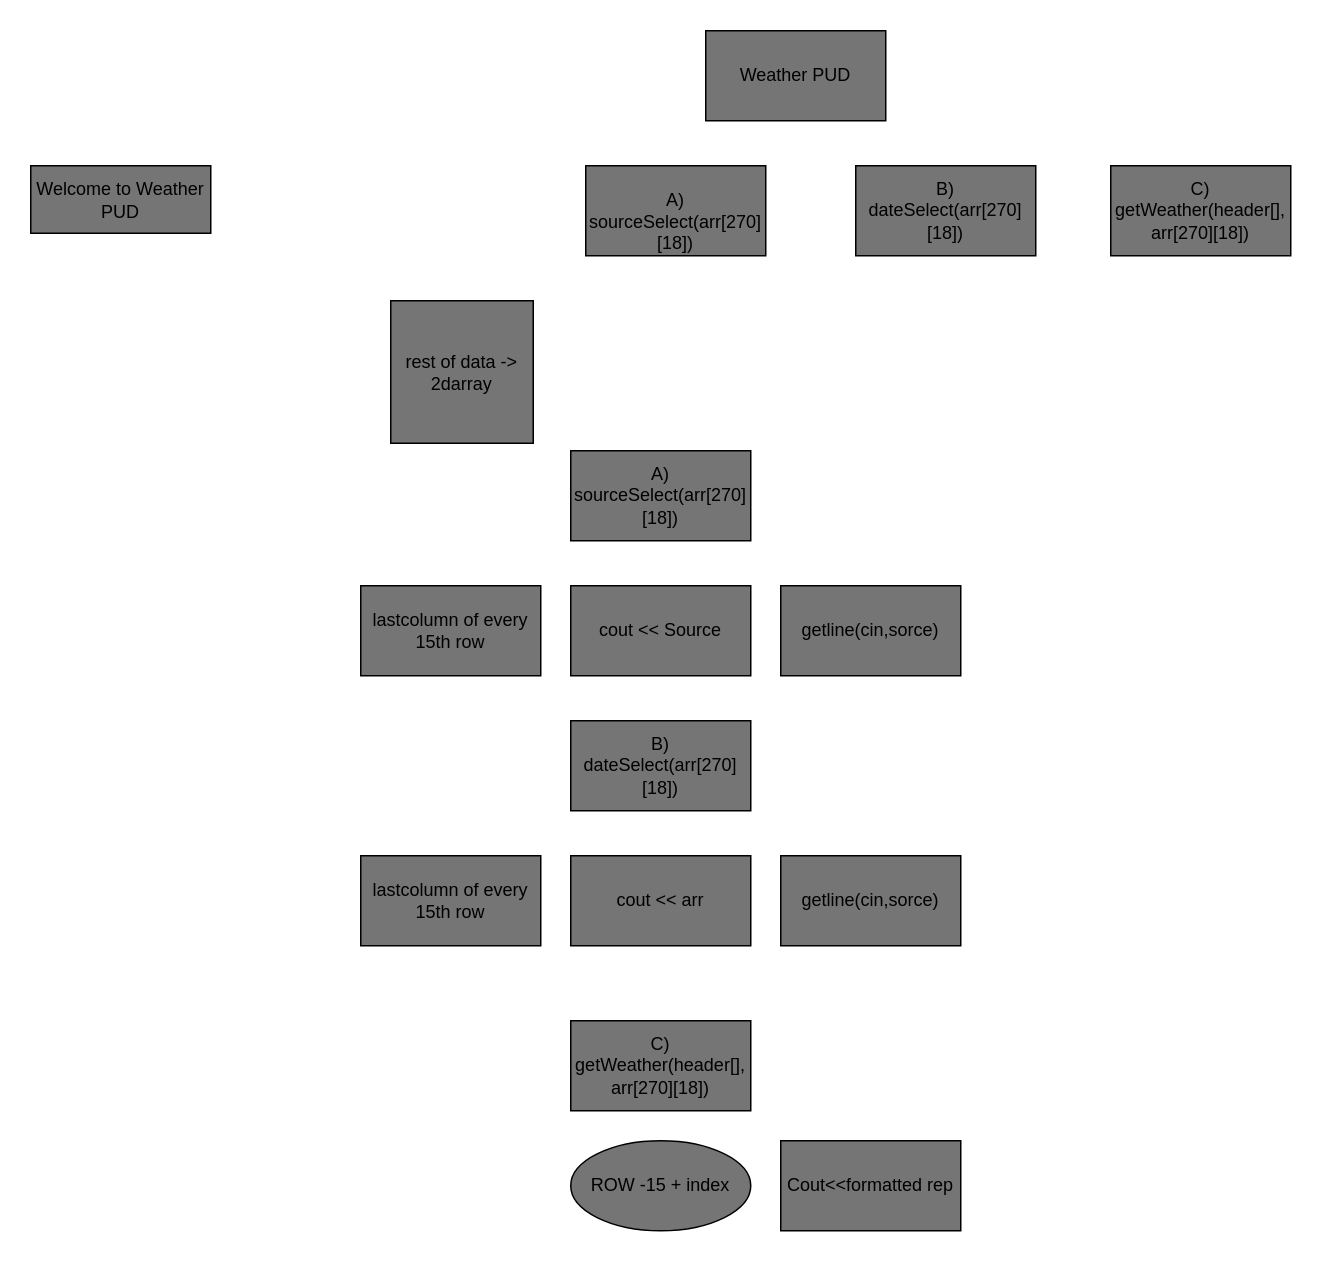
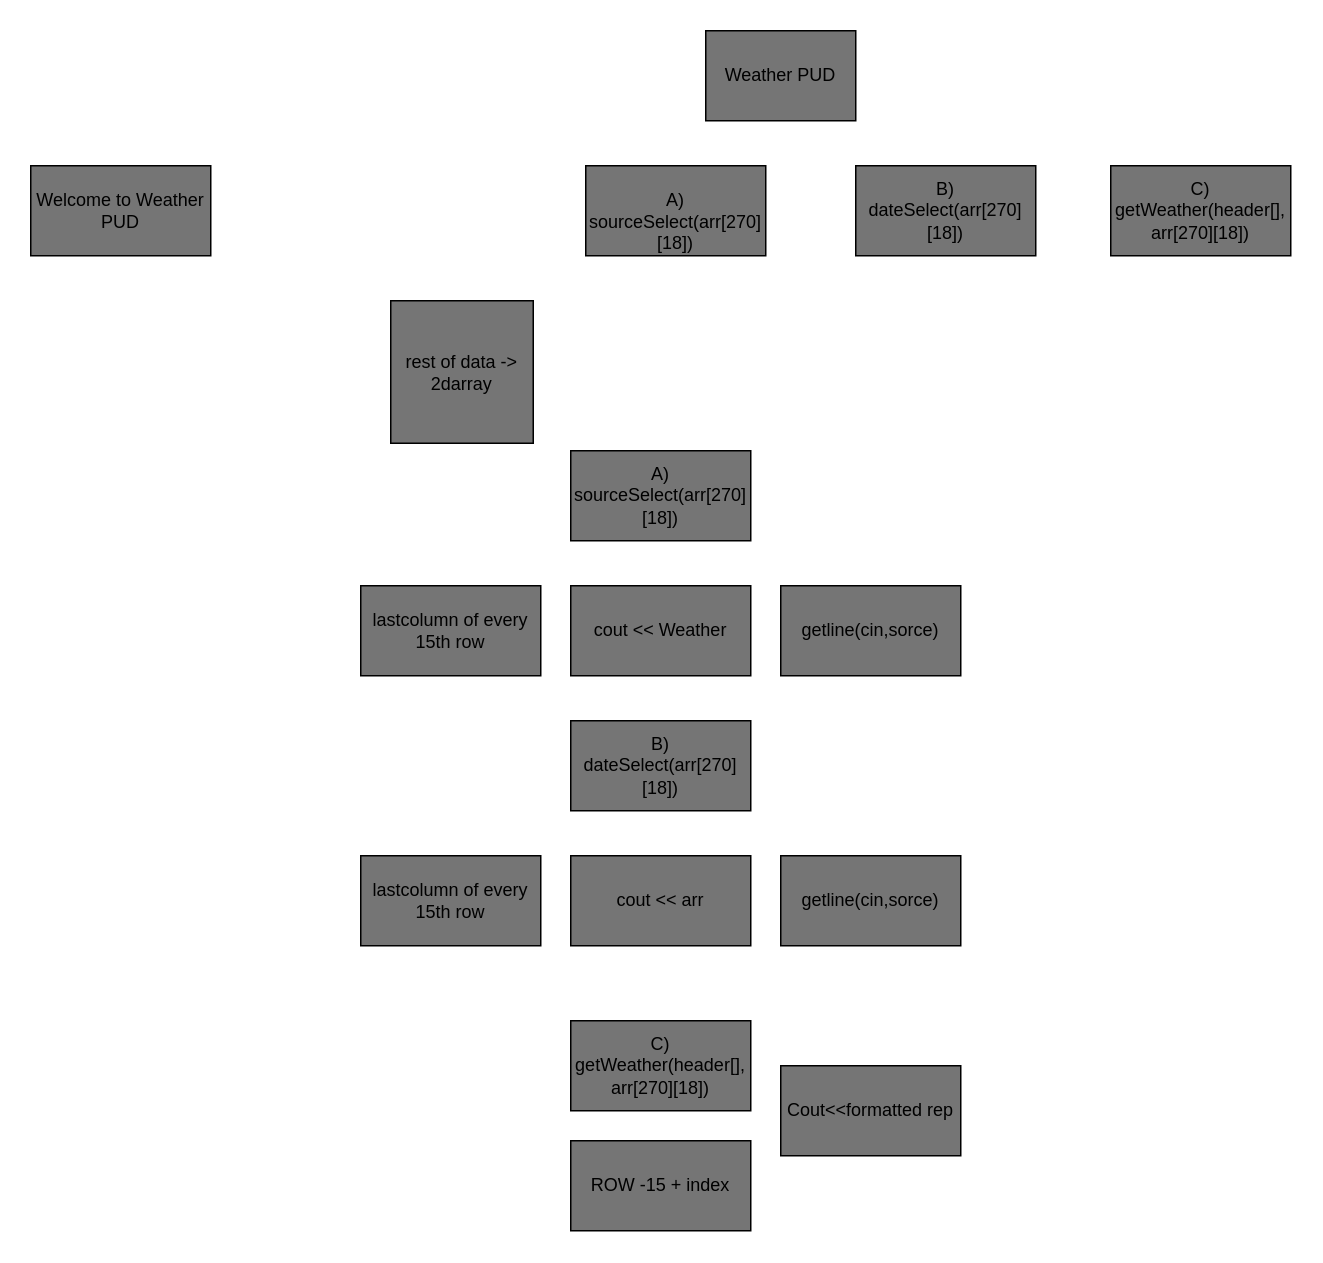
(796, 76) -> (781, 76)
(121, 200) -> (121, 211)
(661, 631) -> (661, 631)
(661, 1186) -> (661, 1186)
(871, 1186) -> (871, 1111)
